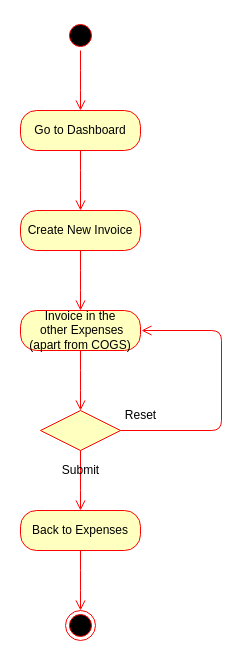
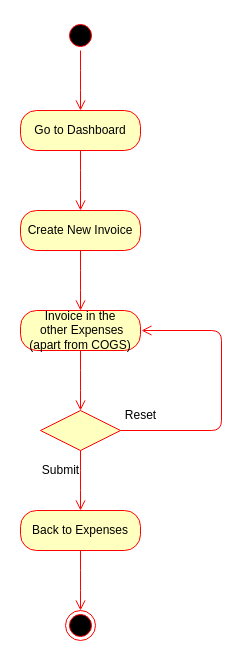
(81, 471) -> (61, 471)
